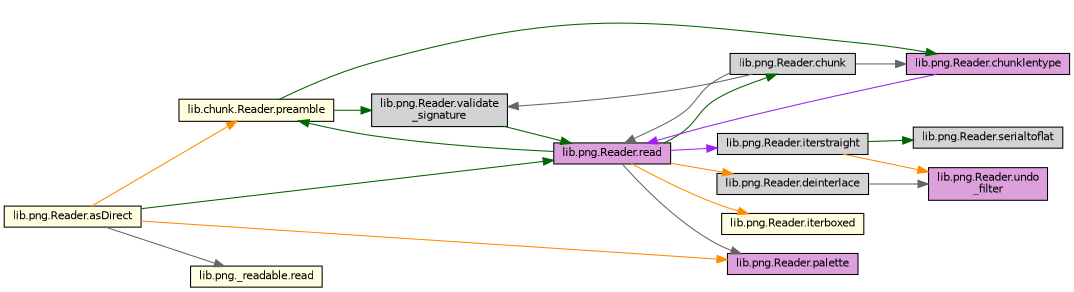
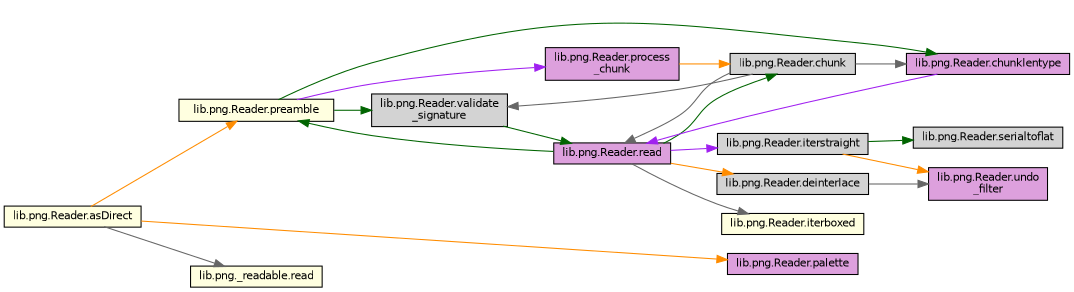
none -> (612, 64)
(256, 110) -> (256, 110)
(342, 185) -> none
(683, 190) -> (683, 190)
(672, 213) -> none
